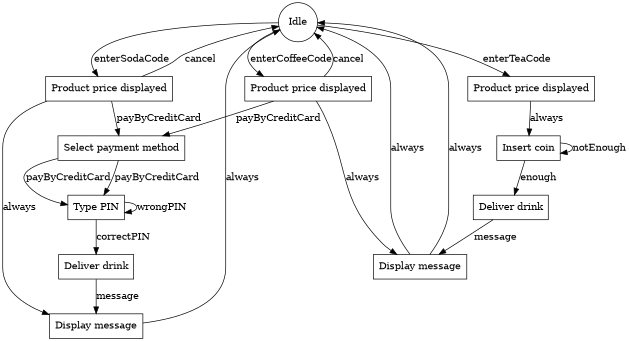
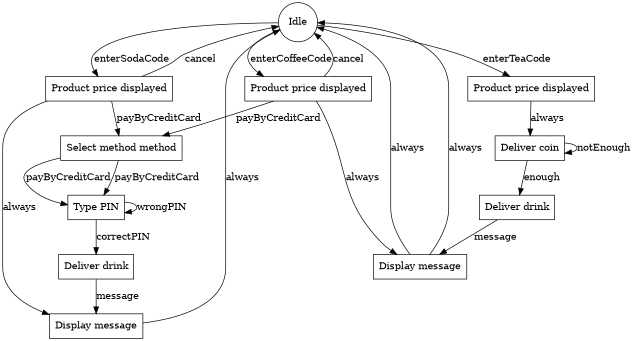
(121, 148) -> (121, 148)
(529, 148) -> (530, 148)
